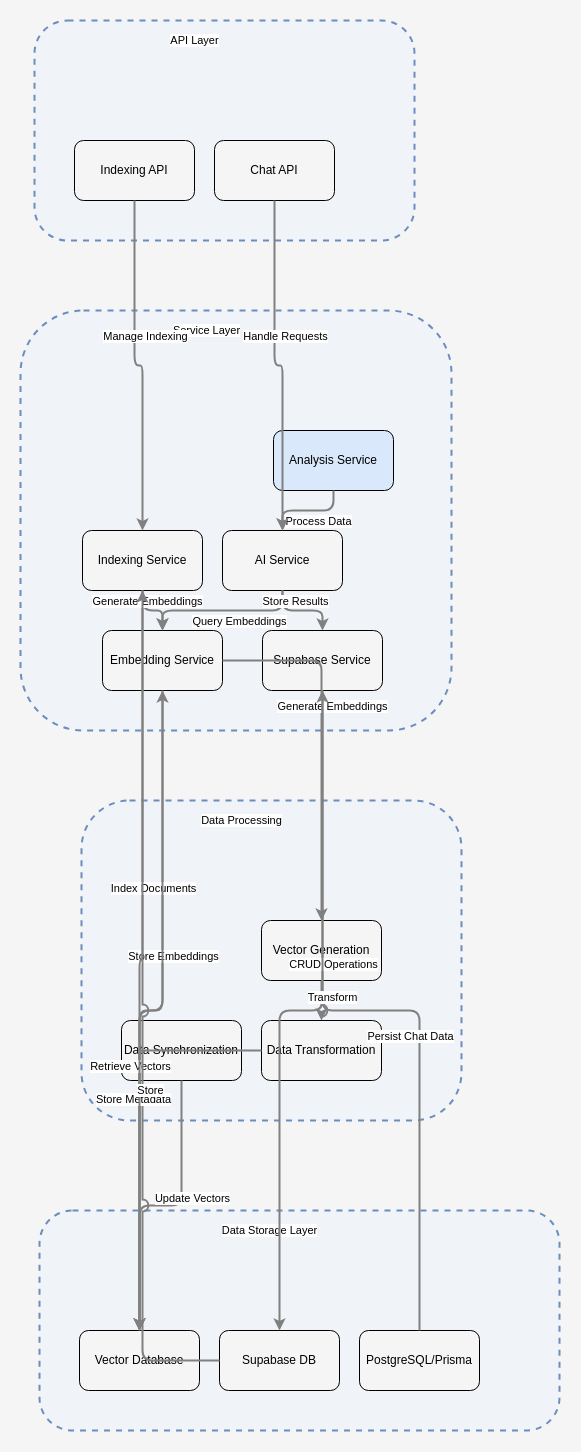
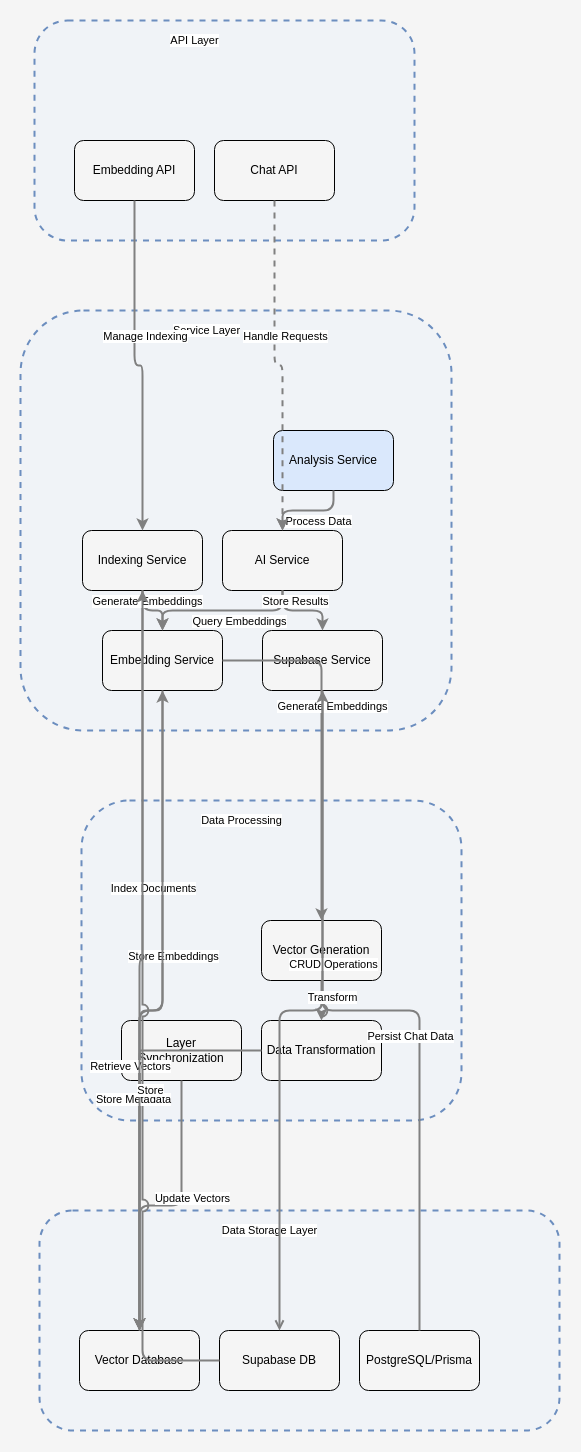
(135, 171) -> (135, 171)
(283, 424) -> (283, 424)
(182, 1051) -> (182, 1051)
(280, 1320) -> (280, 1321)
